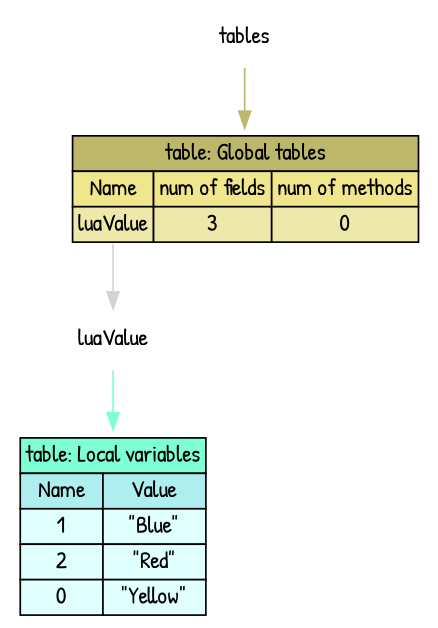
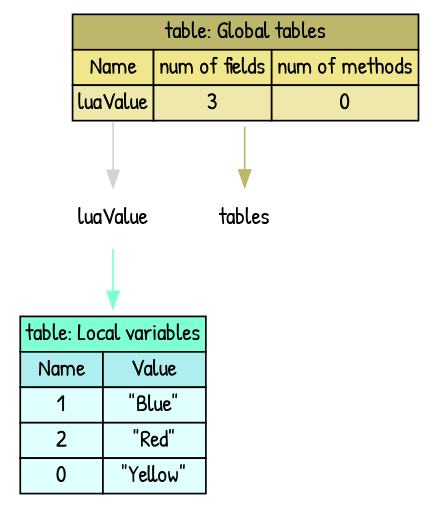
(245, 89) -> (245, 148)
